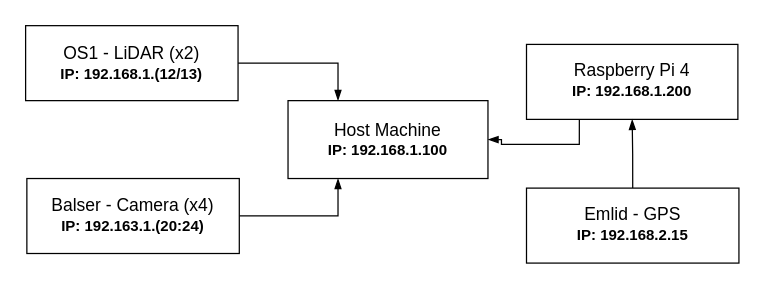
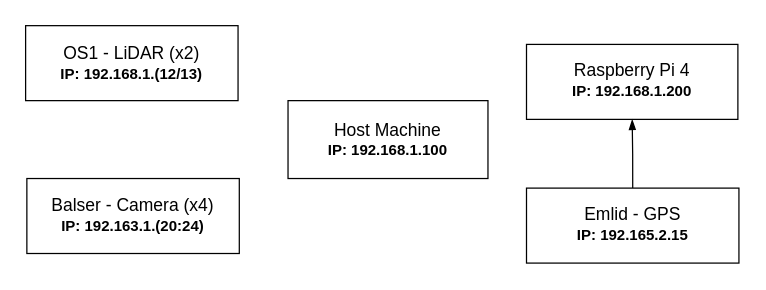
(301, 63) -> none
(550, 144) -> none
(302, 216) -> none
(633, 226) -> (633, 226)
